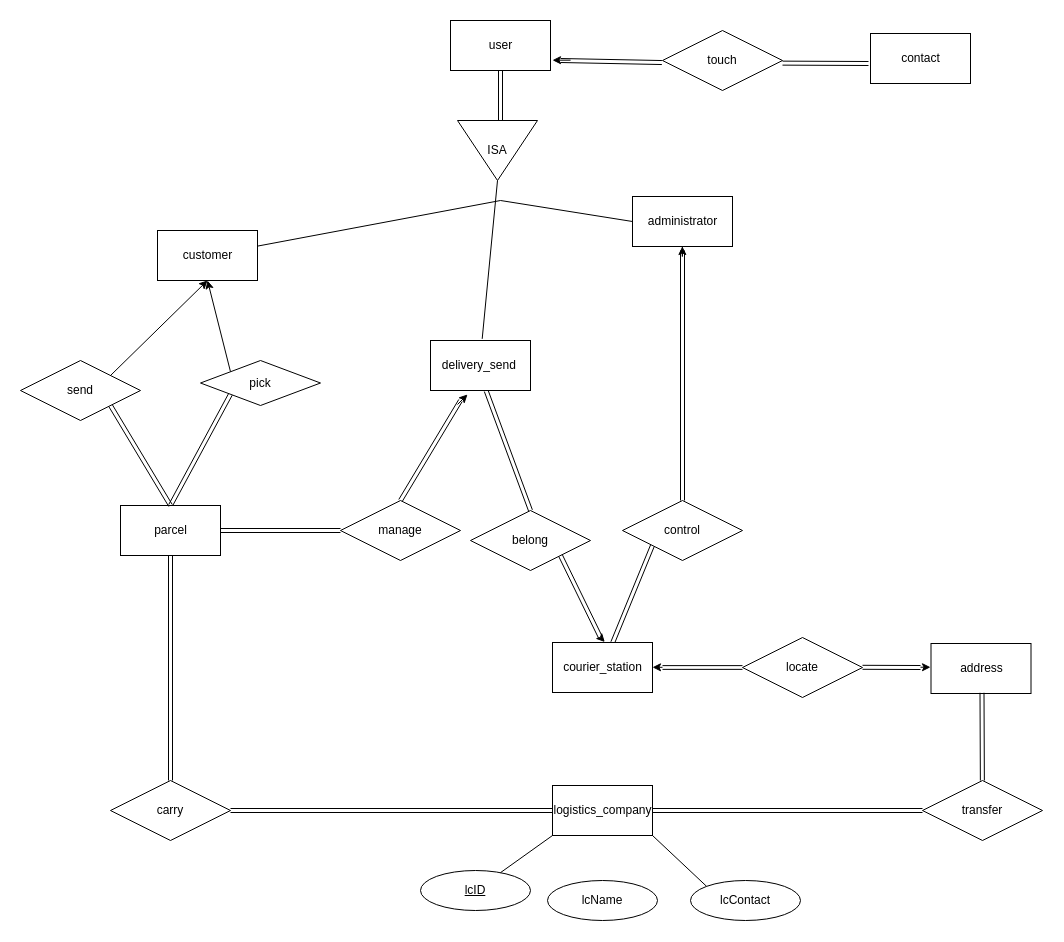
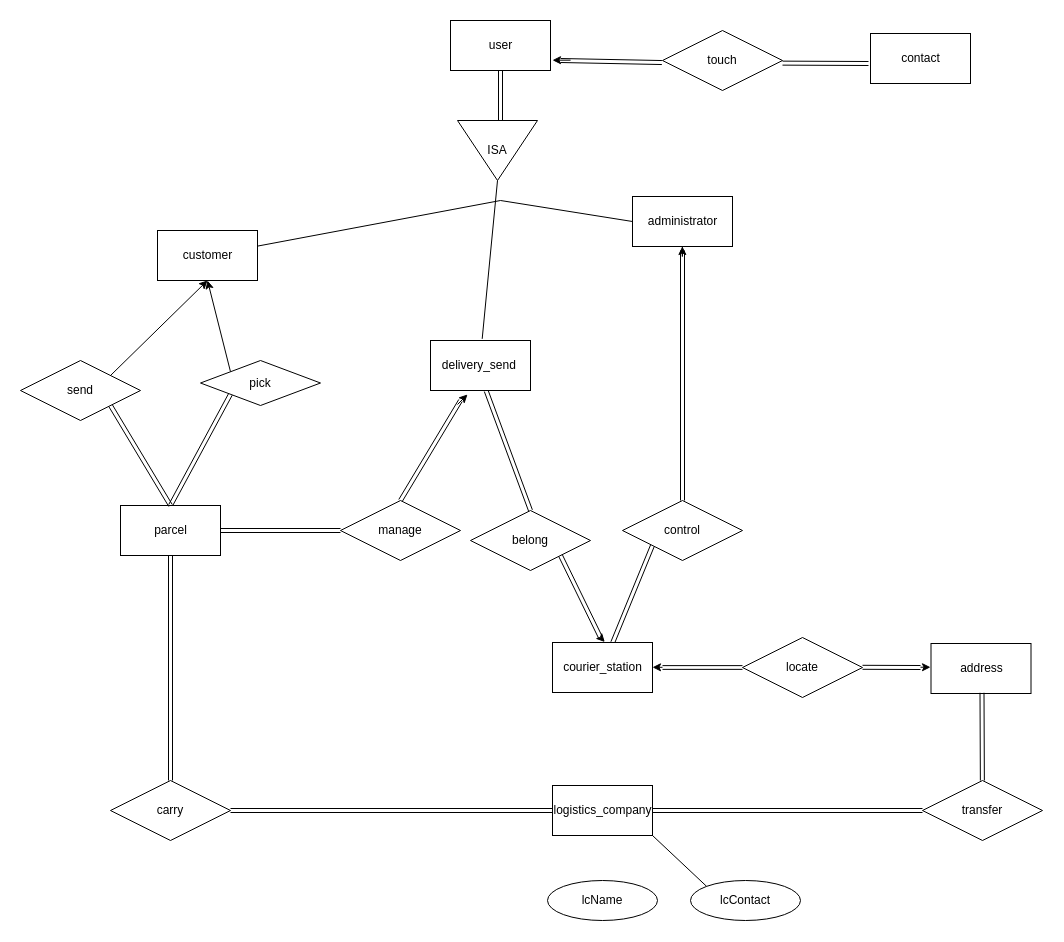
(526, 854) -> none
(476, 891) -> none
